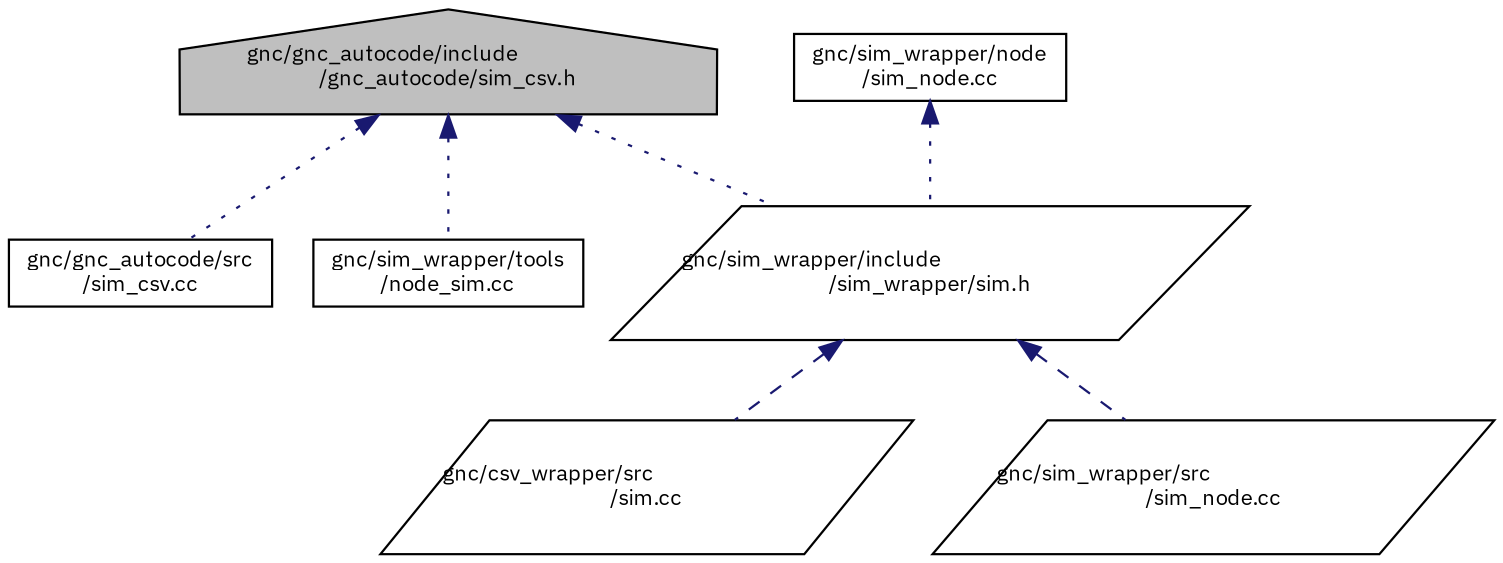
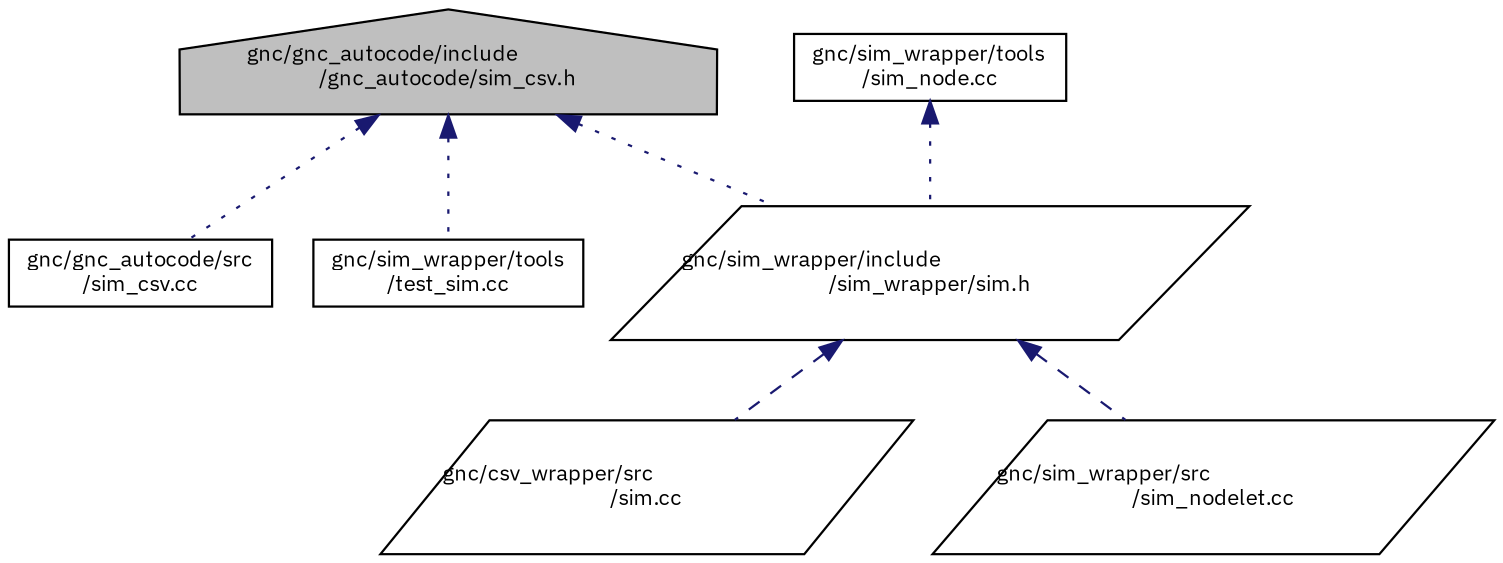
(930, 67) -> (930, 67)
(448, 273) -> (448, 273)
(1213, 487) -> (1213, 487)
